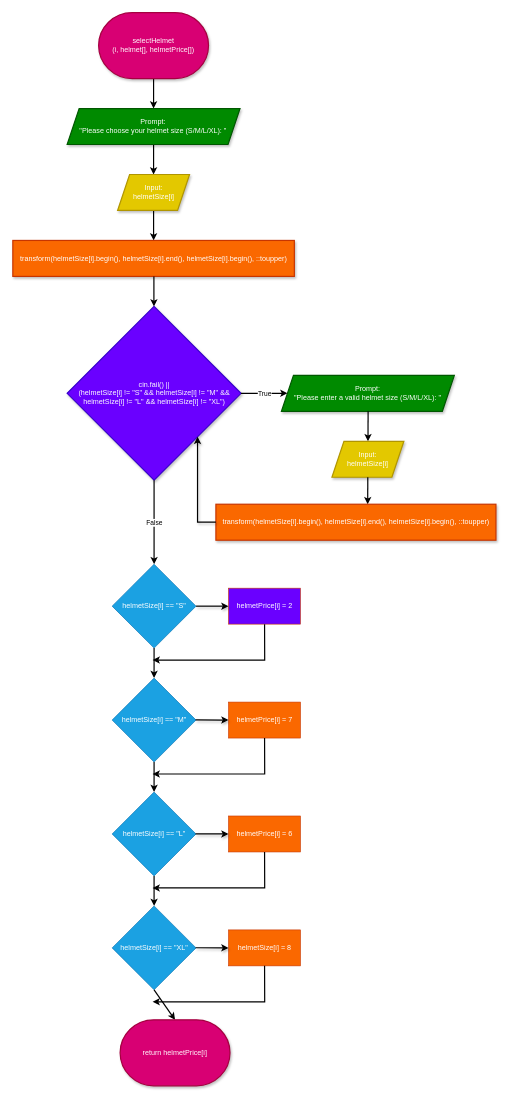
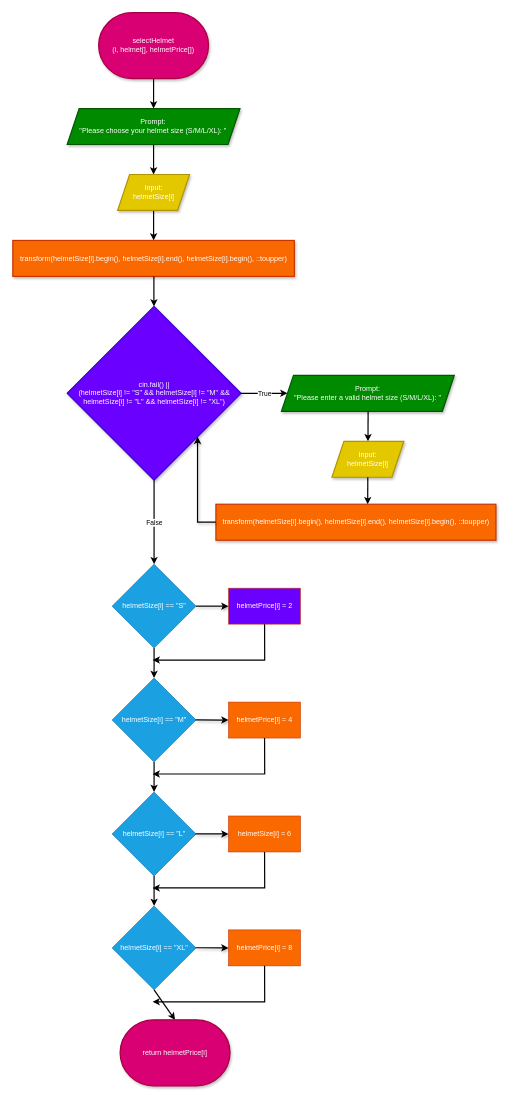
(265, 720) -> (265, 720)
(265, 834) -> (265, 834)
(265, 948) -> (265, 948)
